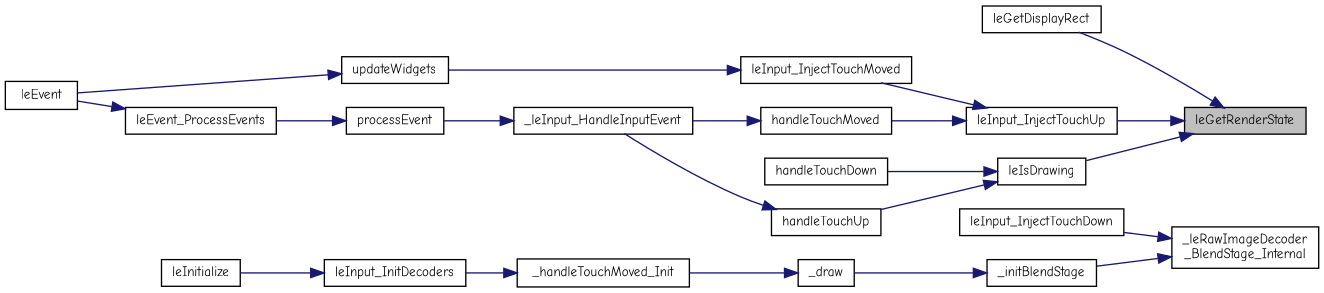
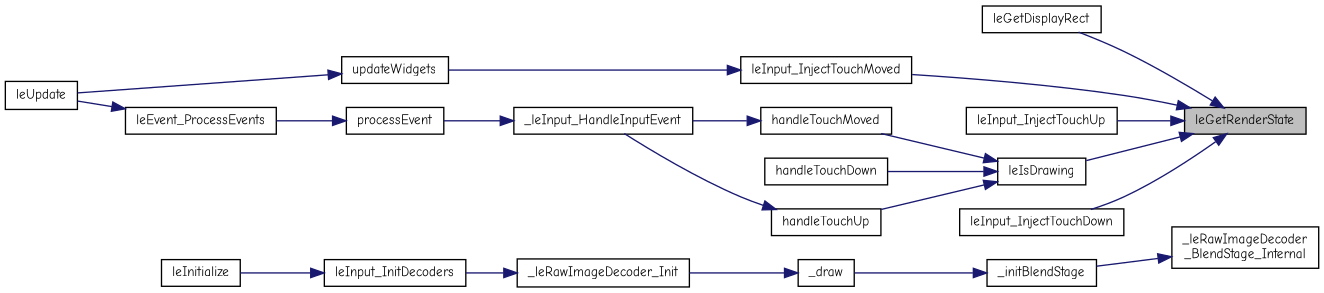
(927, 94) -> (1045, 86)
(41, 95) -> (41, 95)
(922, 121) -> (933, 146)
(1141, 235) -> (1156, 180)
(603, 273) -> (603, 273)
